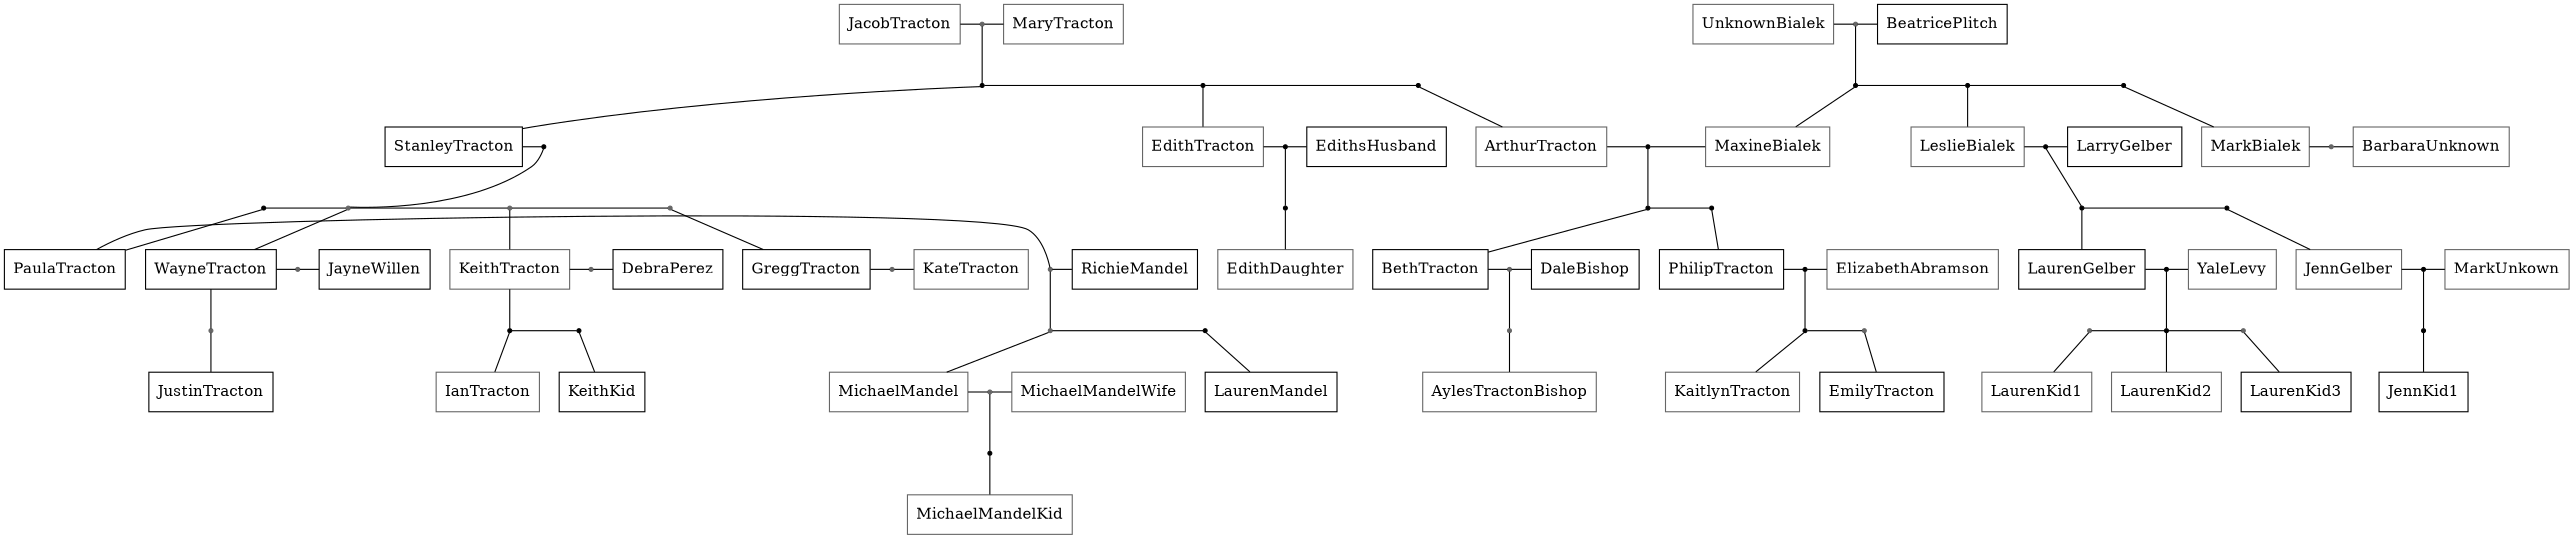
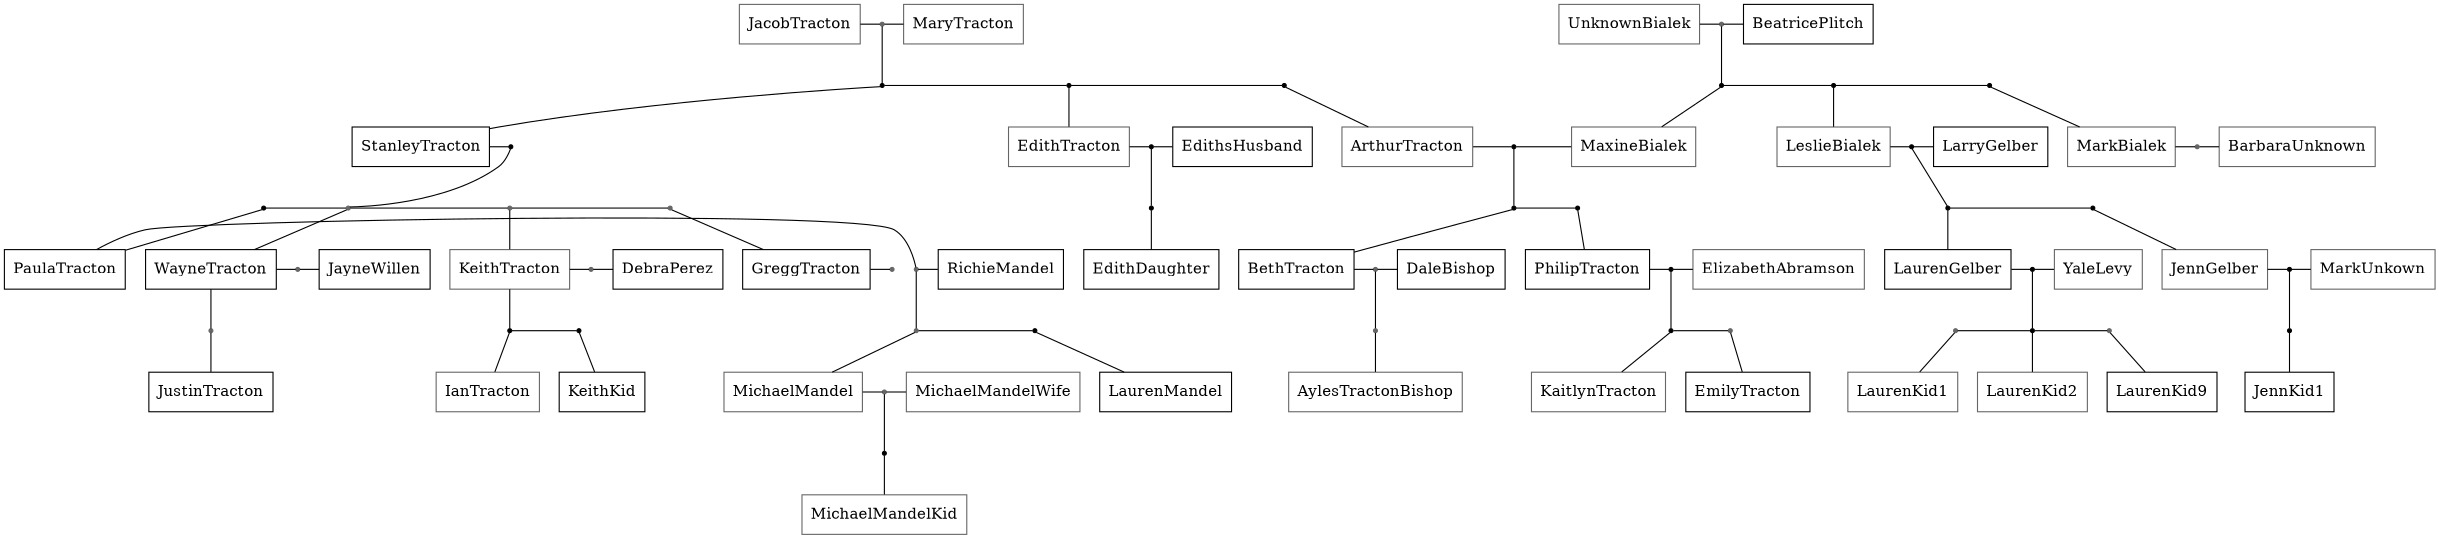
(971, 269) -> none
(1285, 269) -> (1151, 269)
(2296, 392) -> (2162, 392)
